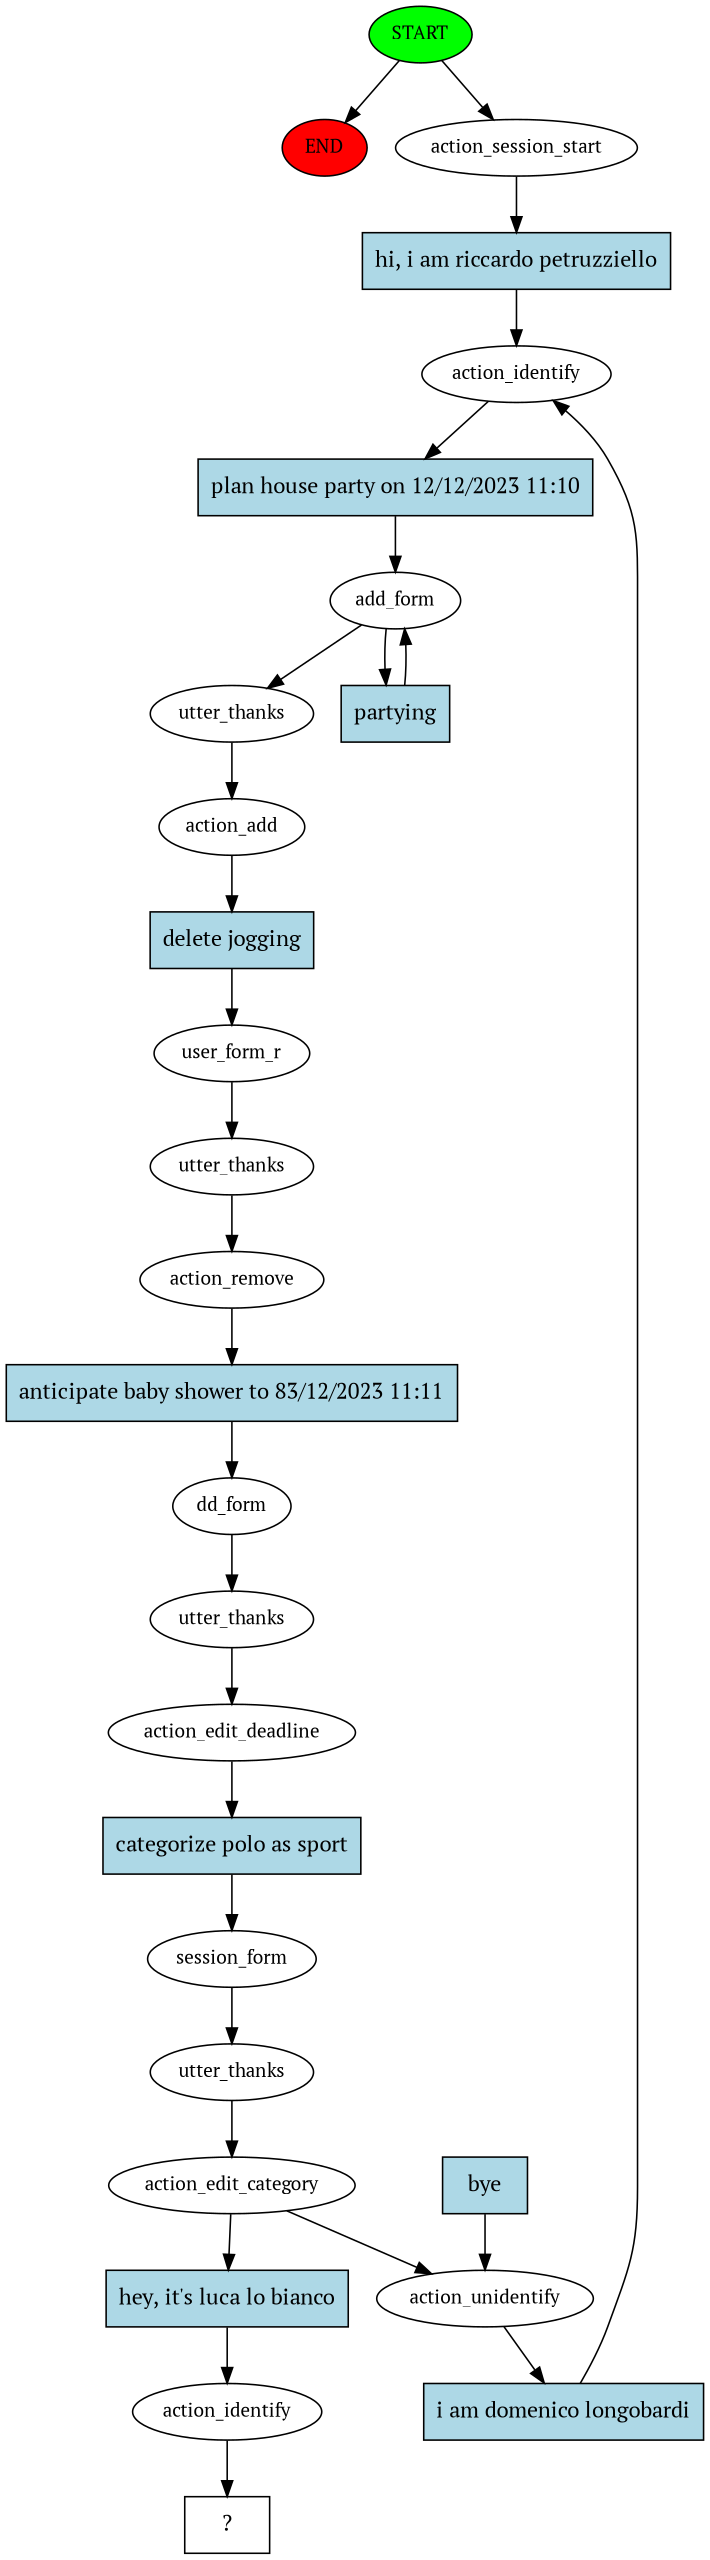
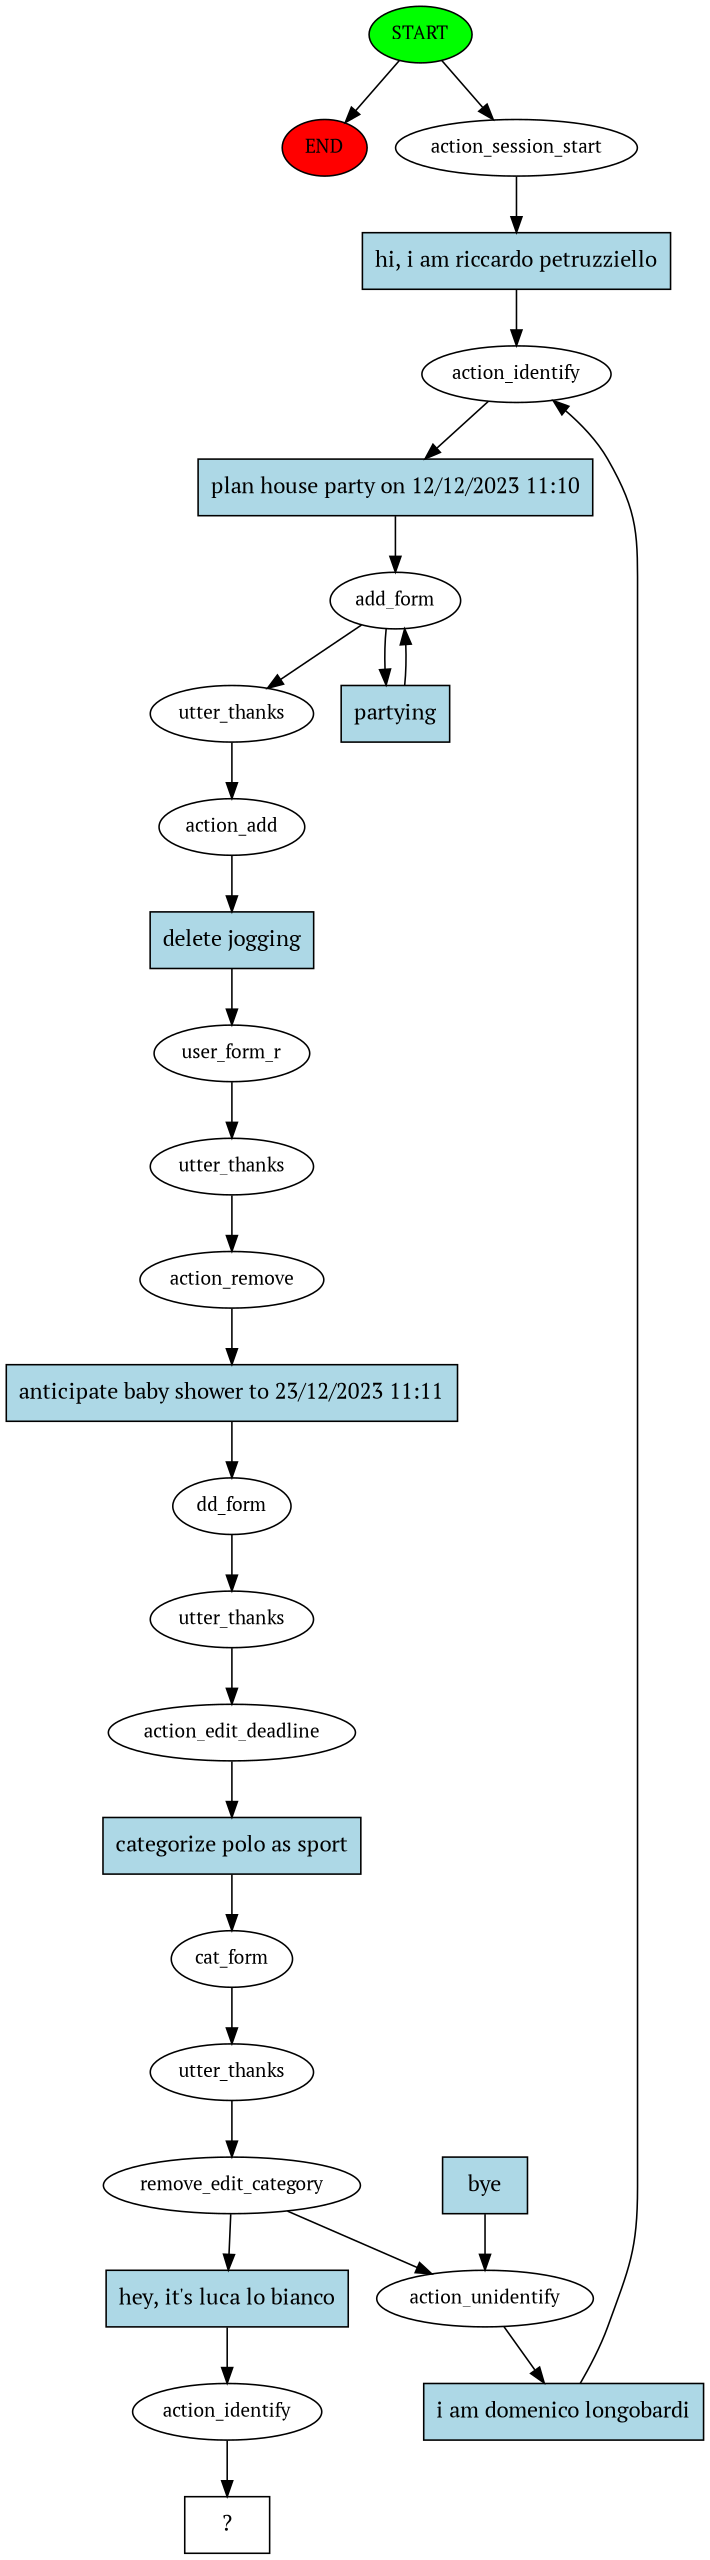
(232, 1393) -> (232, 1393)
(232, 1959) -> (232, 1959)
(232, 2185) -> (232, 2185)
